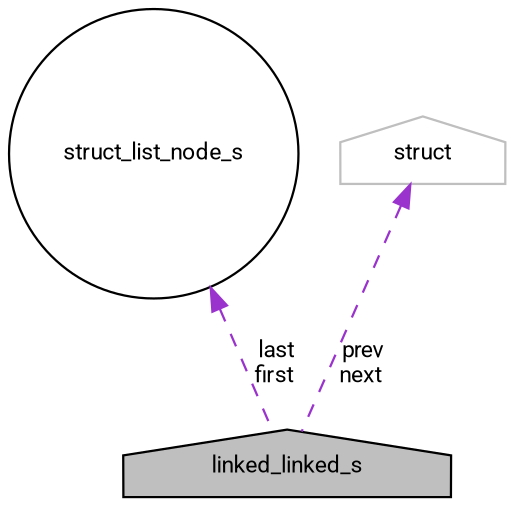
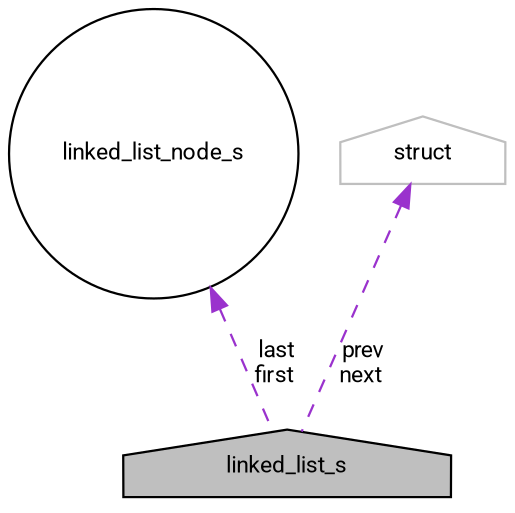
(154, 154) -> (154, 154)
(287, 467) -> (287, 467)
